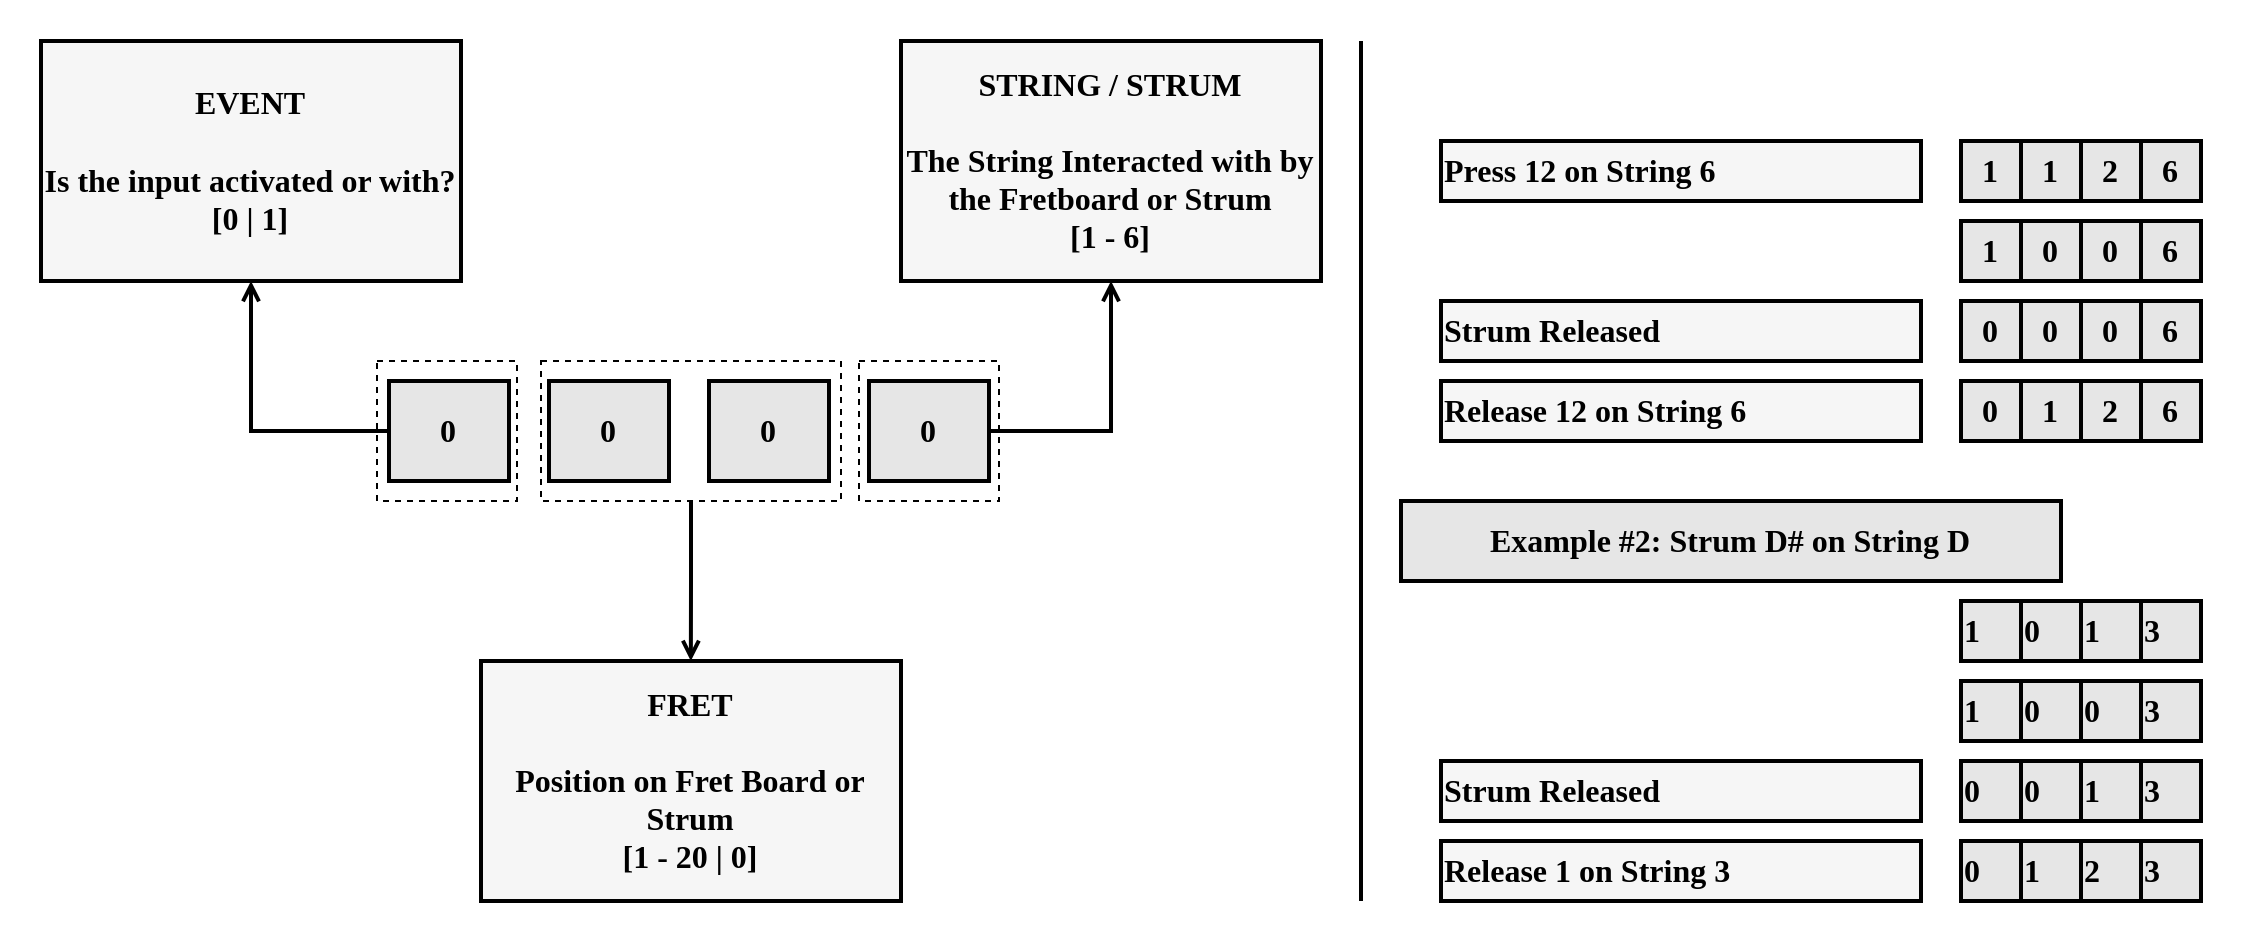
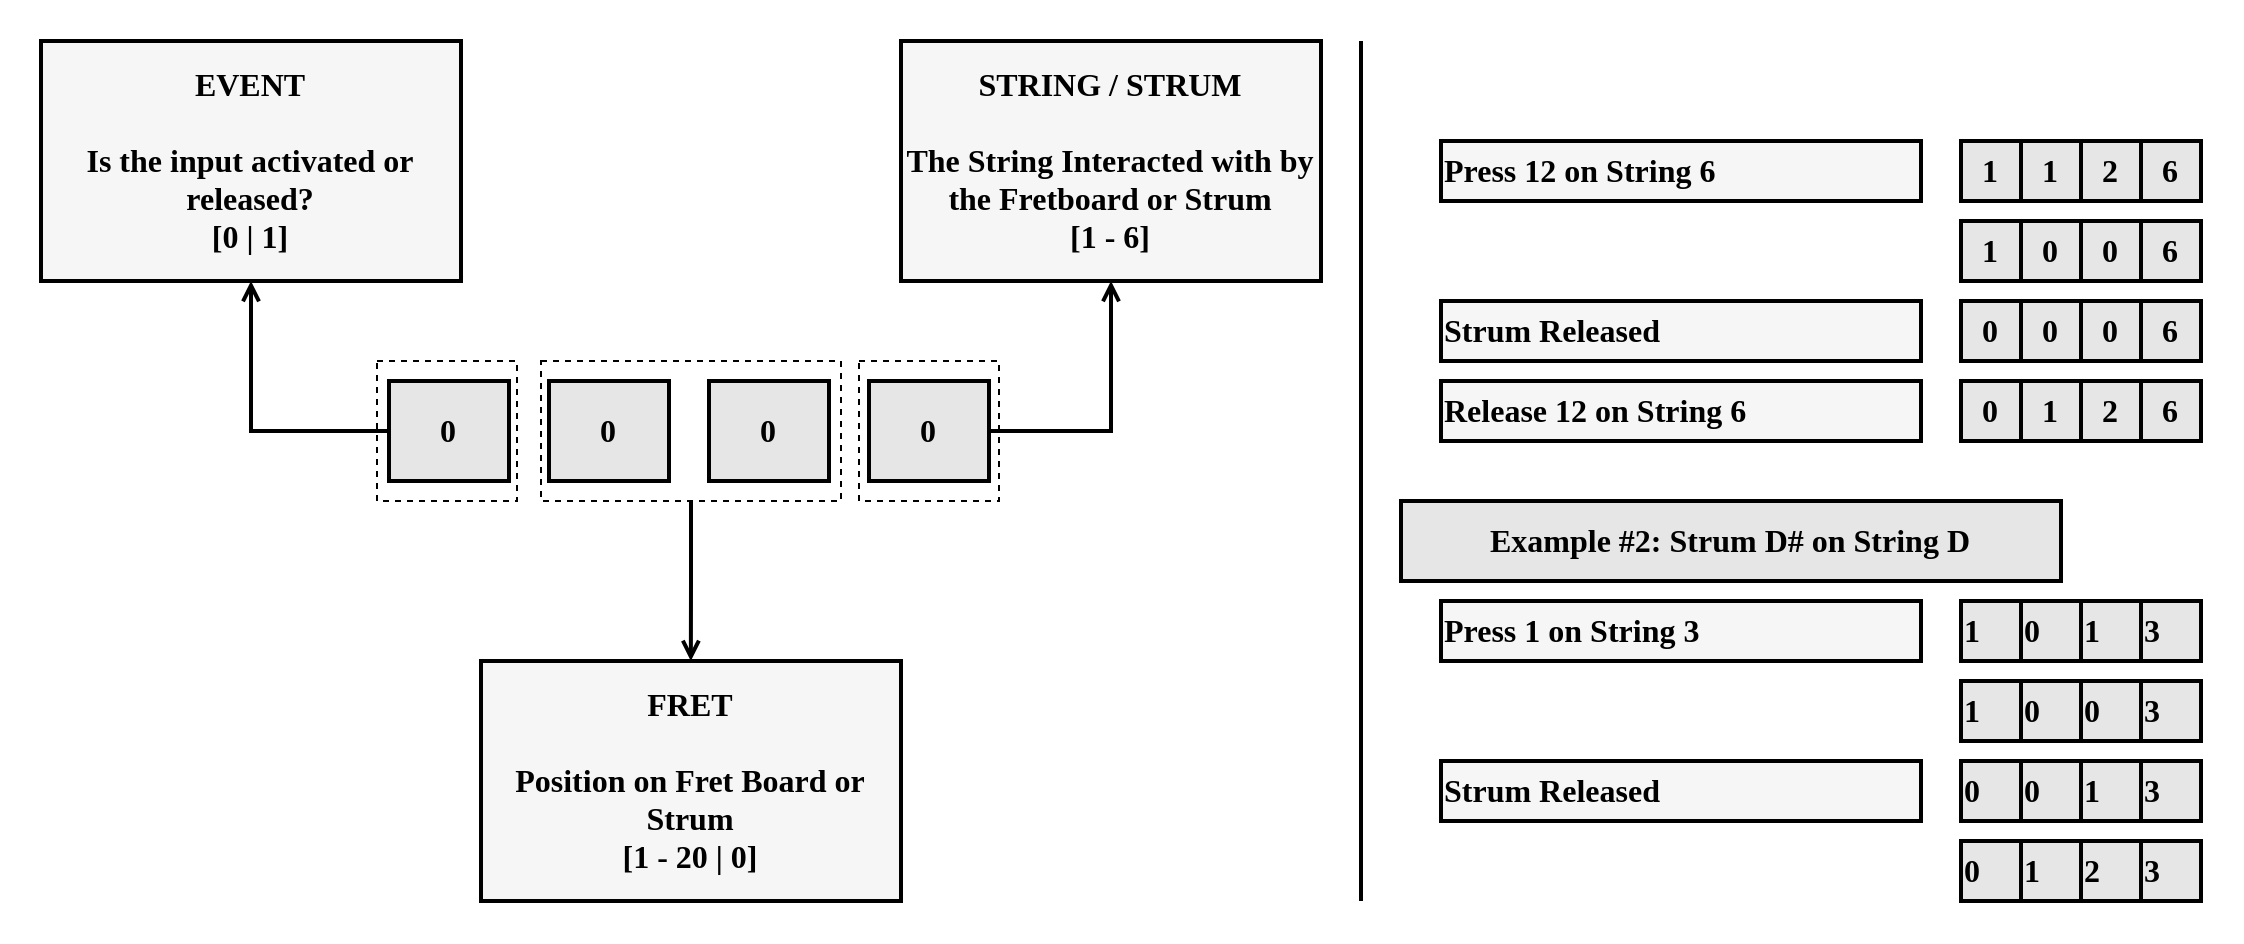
(251, 161) -> (251, 161)
none -> (1681, 631)
(1681, 871) -> none
